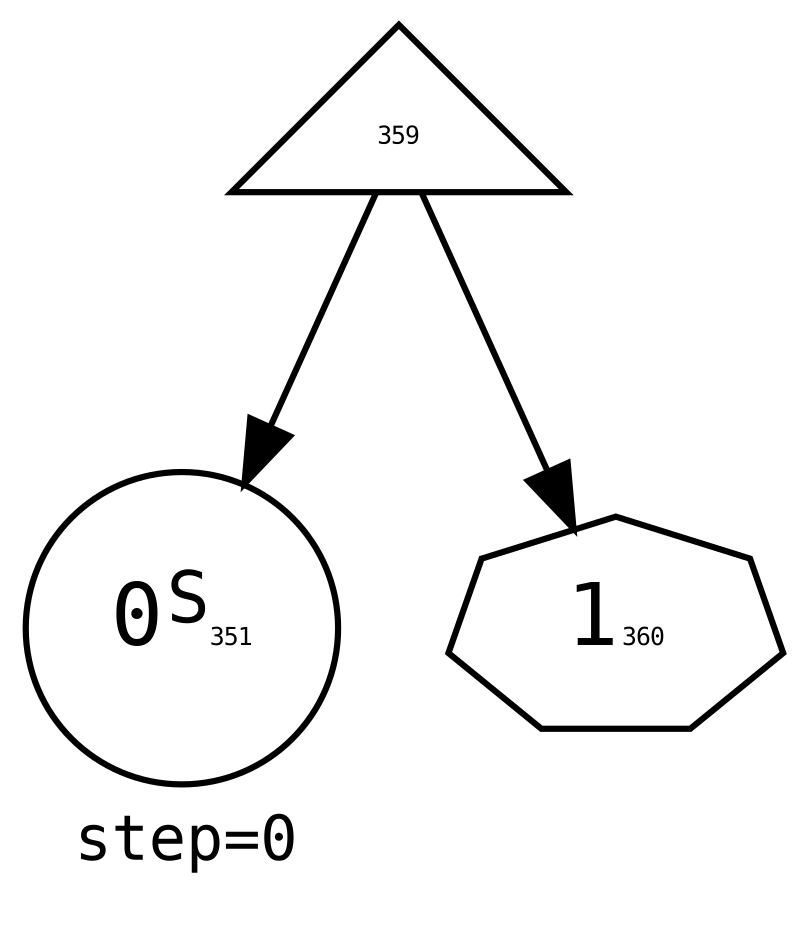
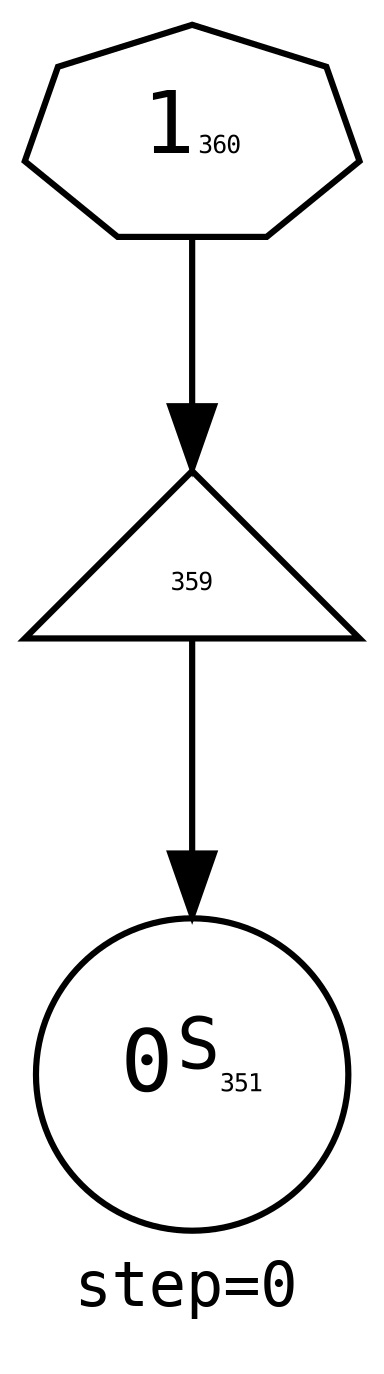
(485, 332) -> (192, 322)
